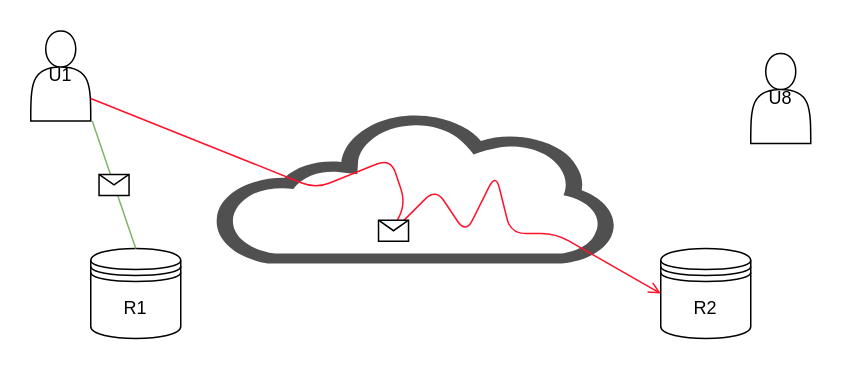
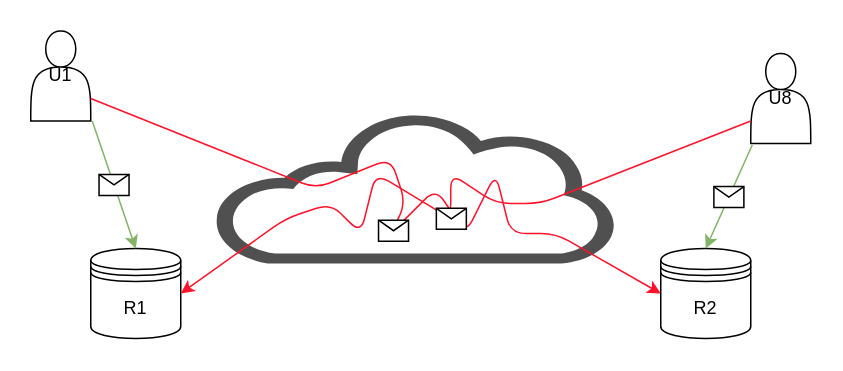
none -> (600, 180)
none -> (731, 192)
(133, 242) -> (132, 237)
(653, 289) -> (651, 288)
